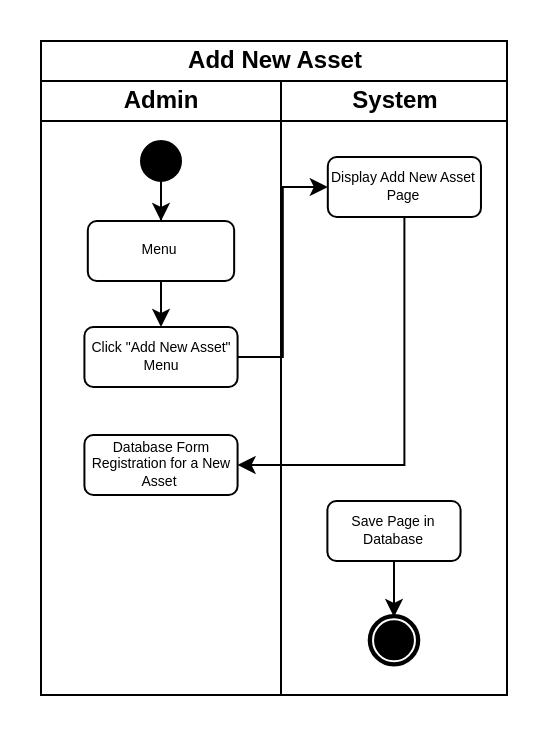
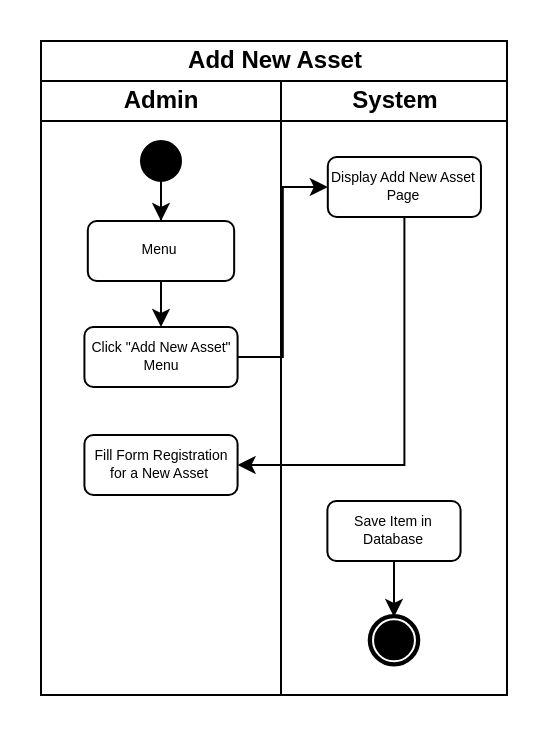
(162, 465) -> (162, 465)
(394, 531) -> (394, 531)
